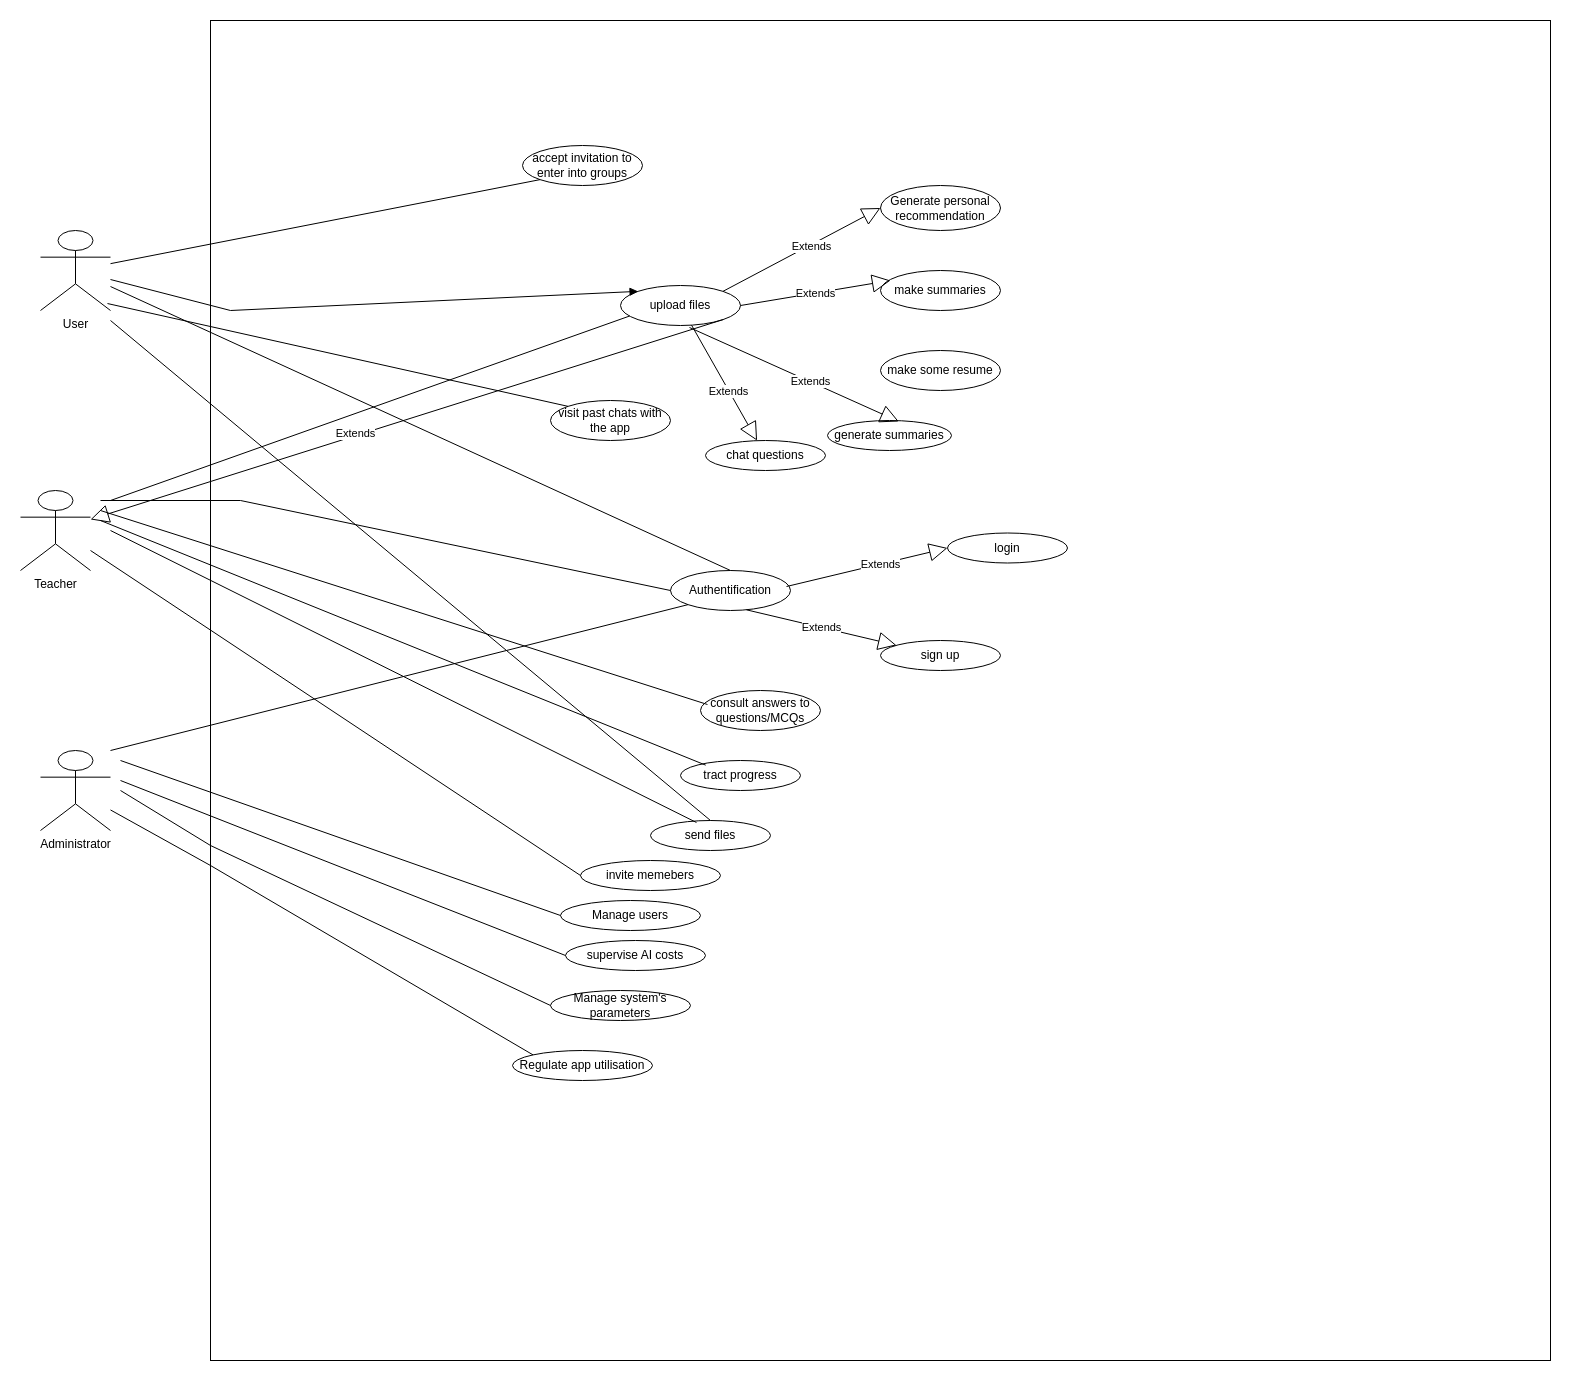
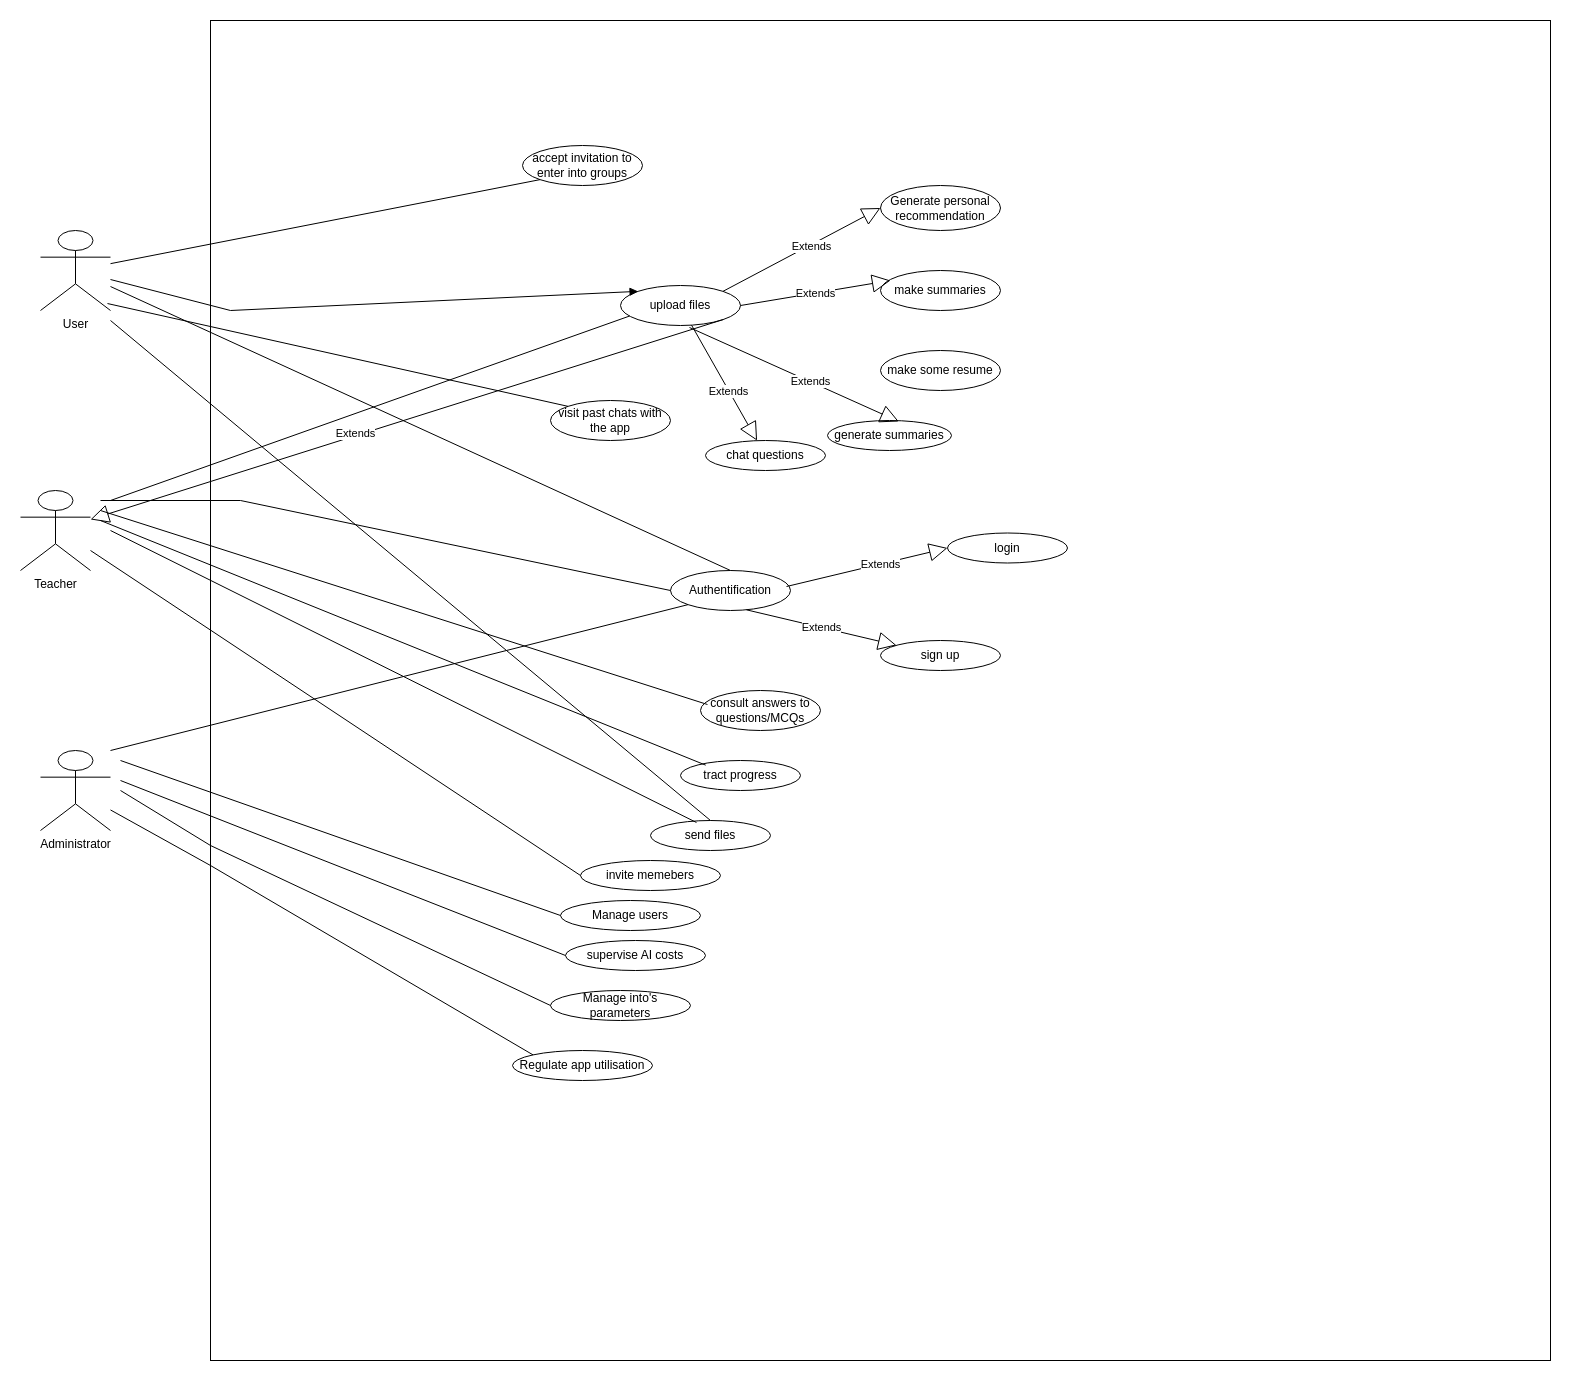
(621, 1006) -> (621, 1006)
